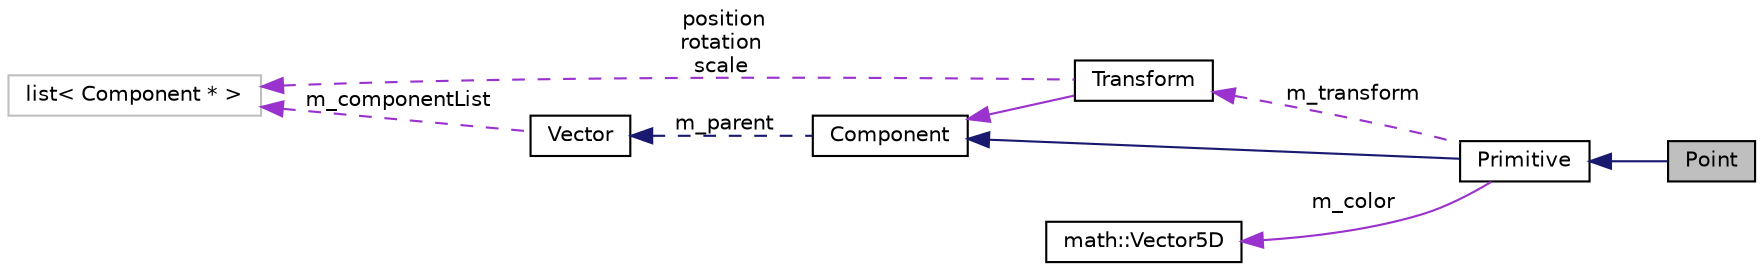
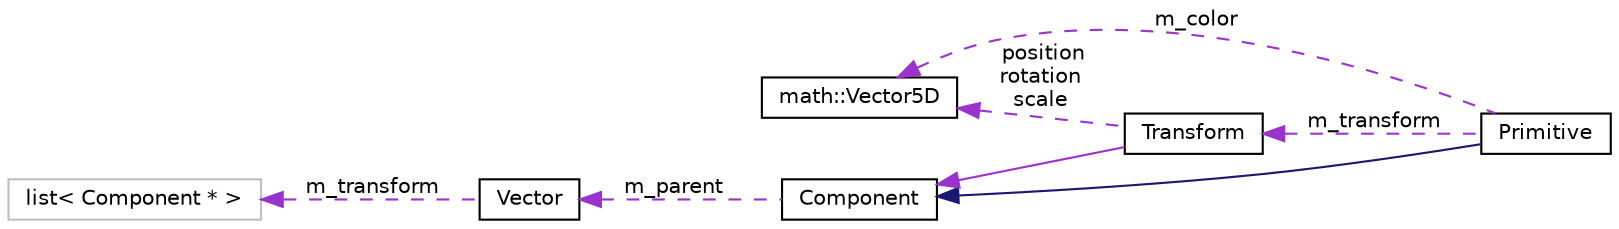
(679, 78) -> (1052, 118)
(396, 101) -> (370, 188)
(732, 136) -> (692, 199)
(1712, 161) -> none
(1381, 225) -> (1209, 37)
